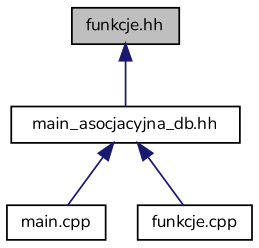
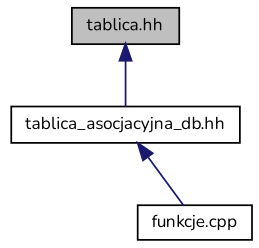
(126, 26) -> (126, 26)
(126, 125) -> (126, 125)
(56, 223) -> none
